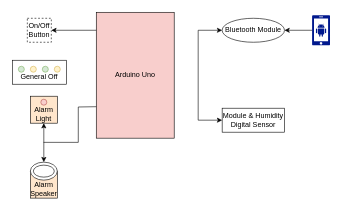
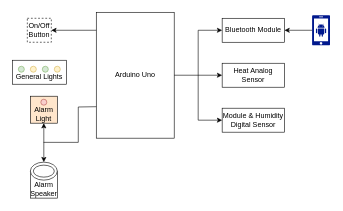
(254, 30) -> (254, 30)
(39, 72) -> (39, 72)
(135, 75) -> (135, 75)
none -> (216, 75)
none -> (254, 75)
(44, 185) -> (44, 185)
